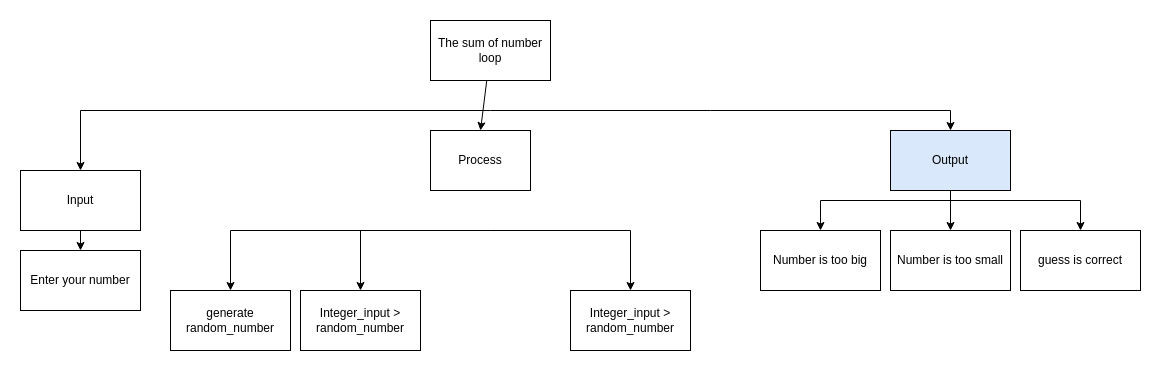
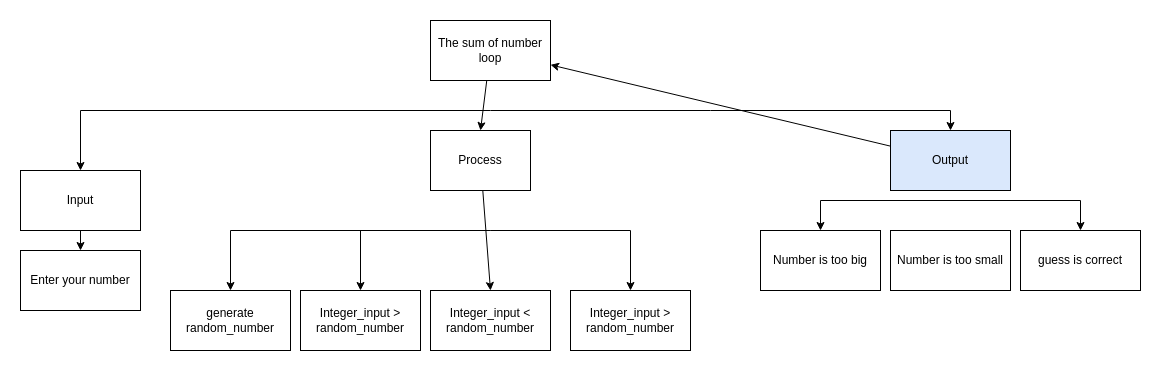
(951, 207) -> (645, 88)
none -> (486, 237)
none -> (491, 321)
